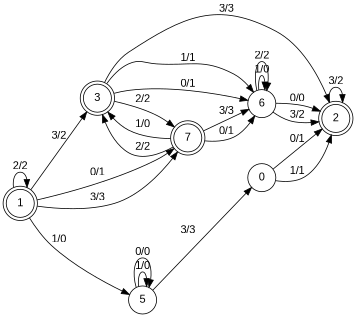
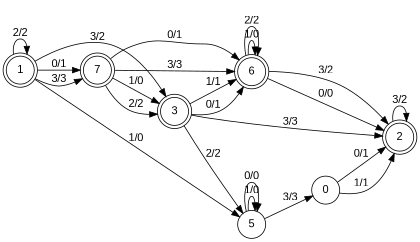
(262, 104) -> (252, 72)
(142, 109) -> (210, 167)
